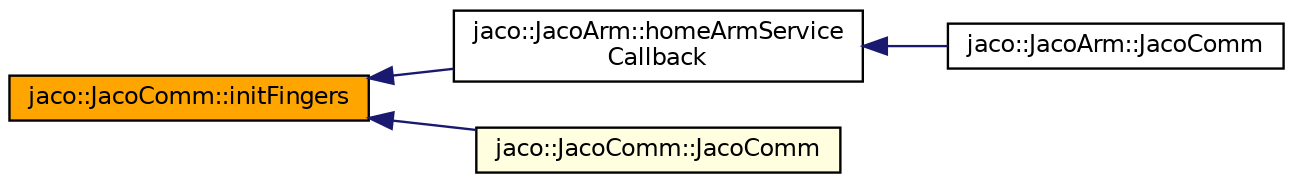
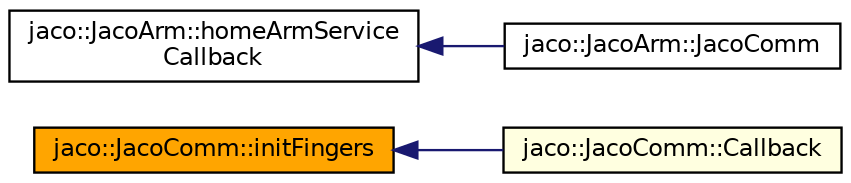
(423, 72) -> none
(658, 150) -> (673, 150)
